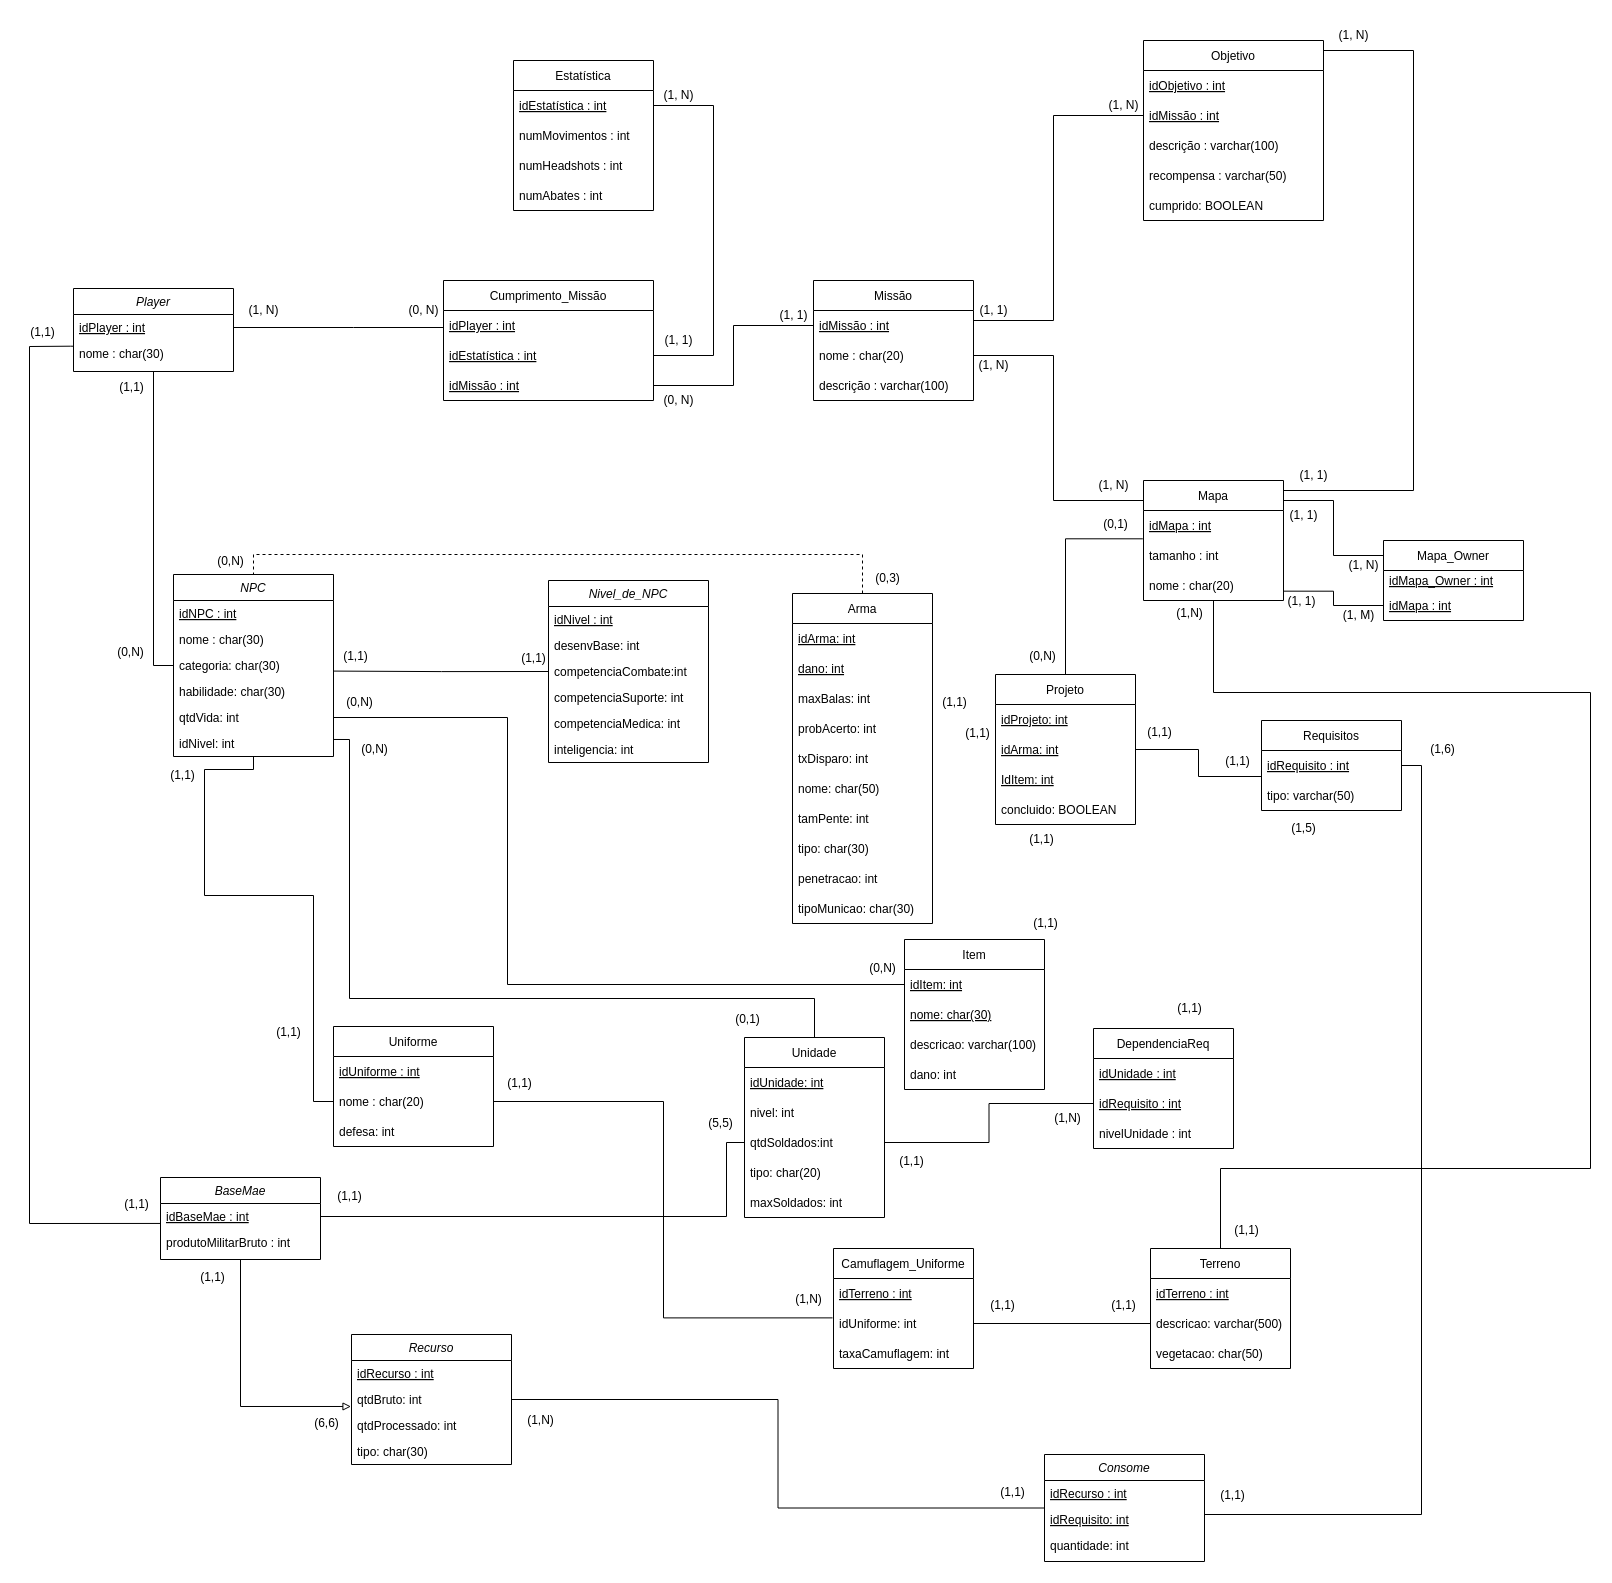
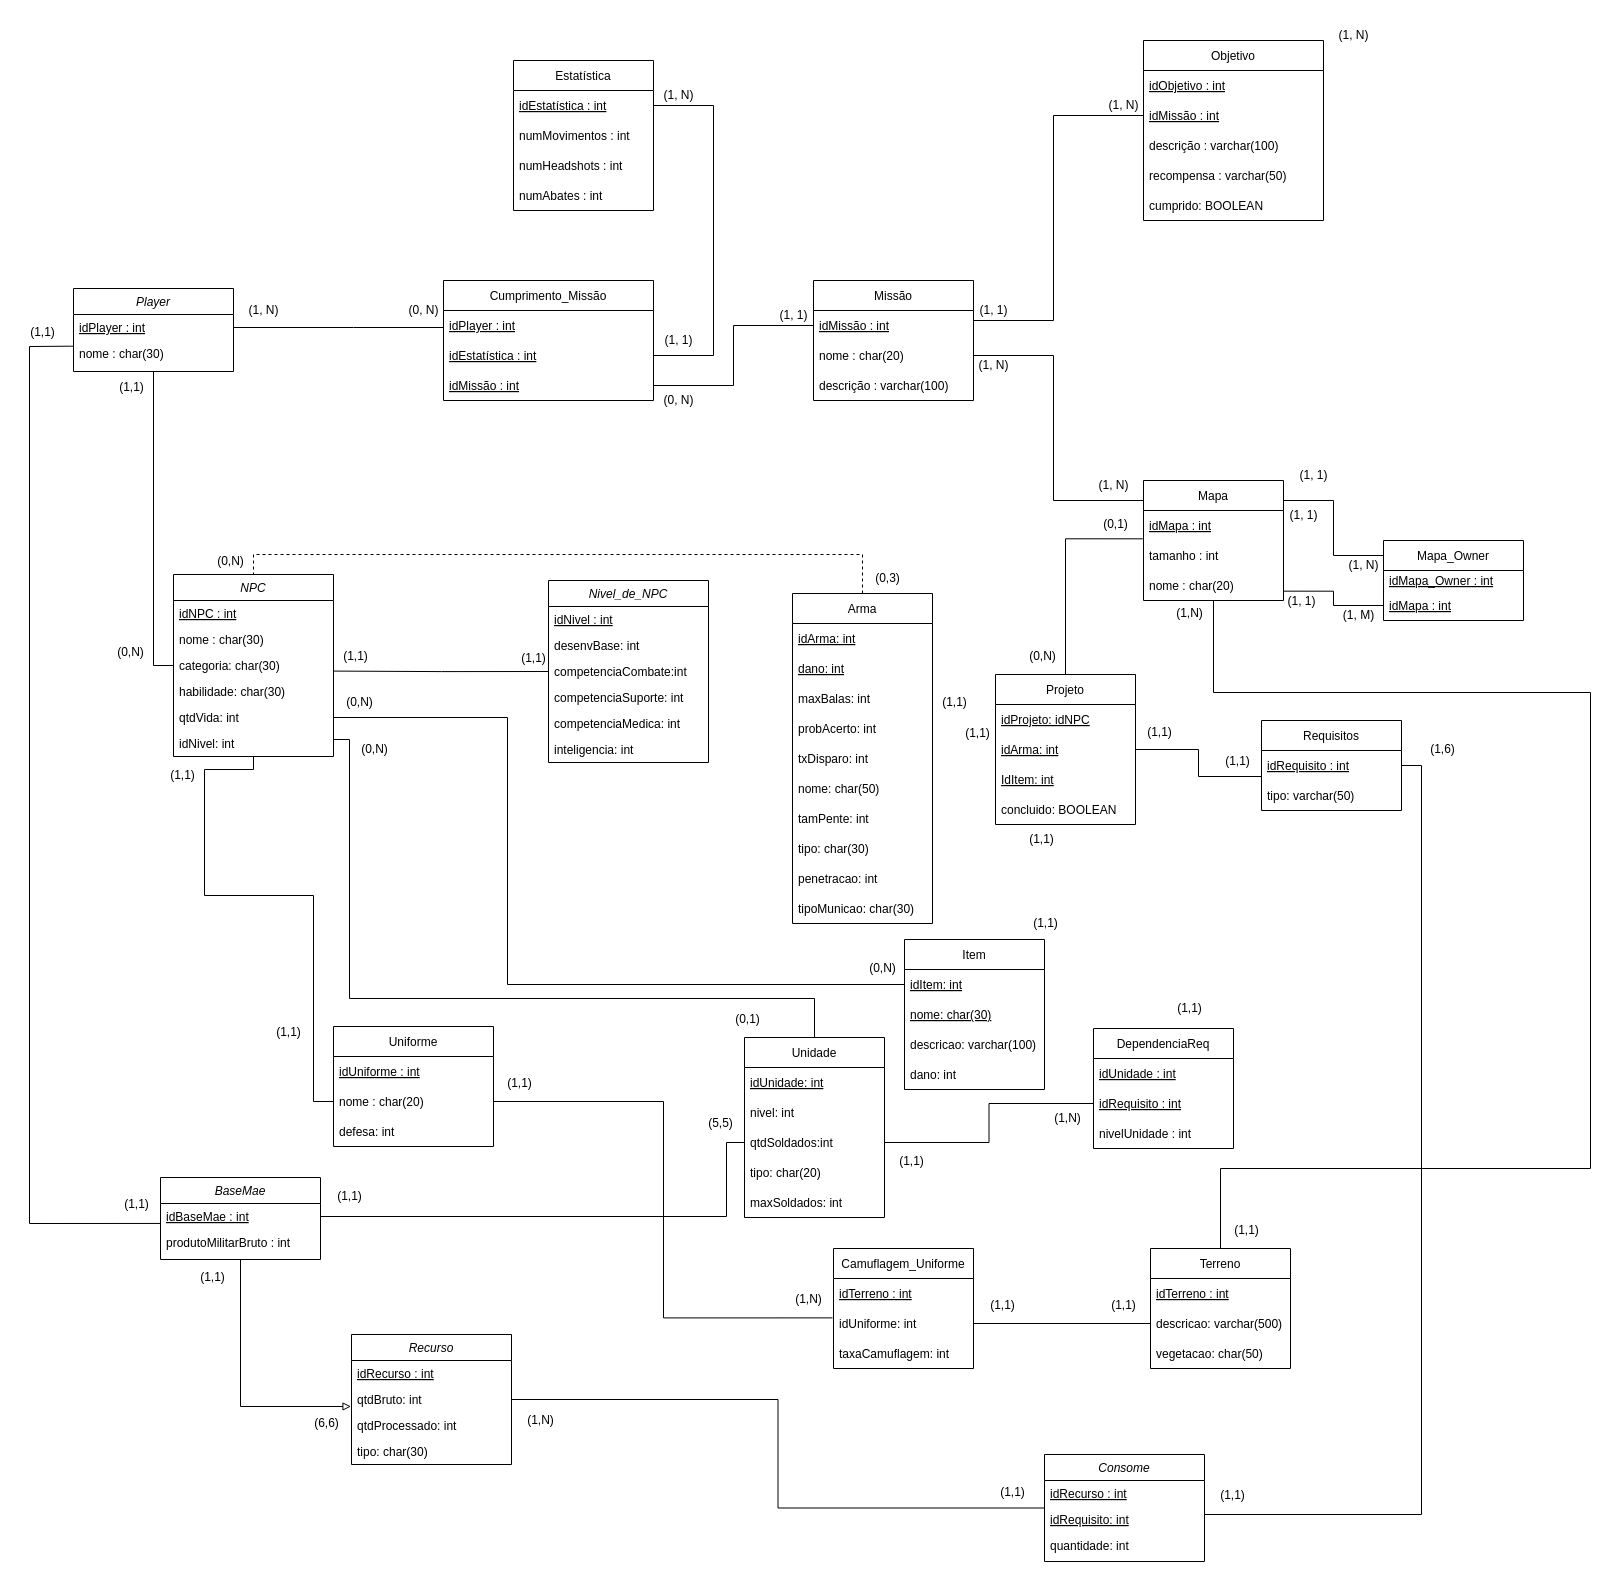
(1414, 291) -> none
(1042, 720) -> (1049, 720)
(1304, 829) -> none
